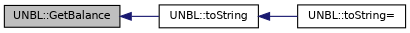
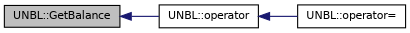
(209, 16) -> (209, 16)
(352, 16) -> (352, 16)
